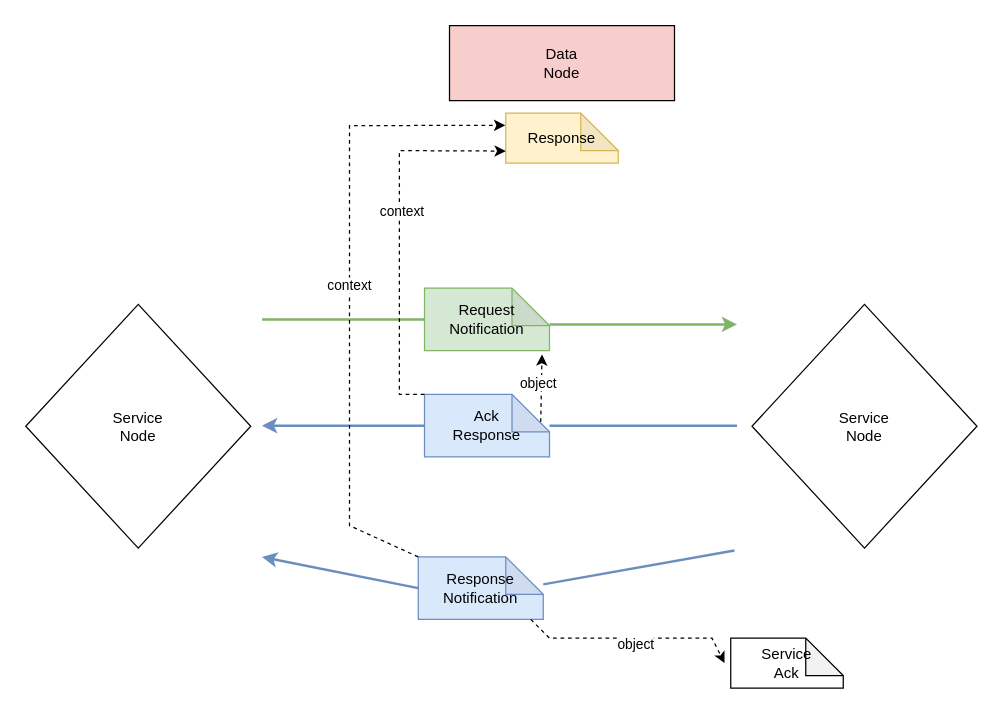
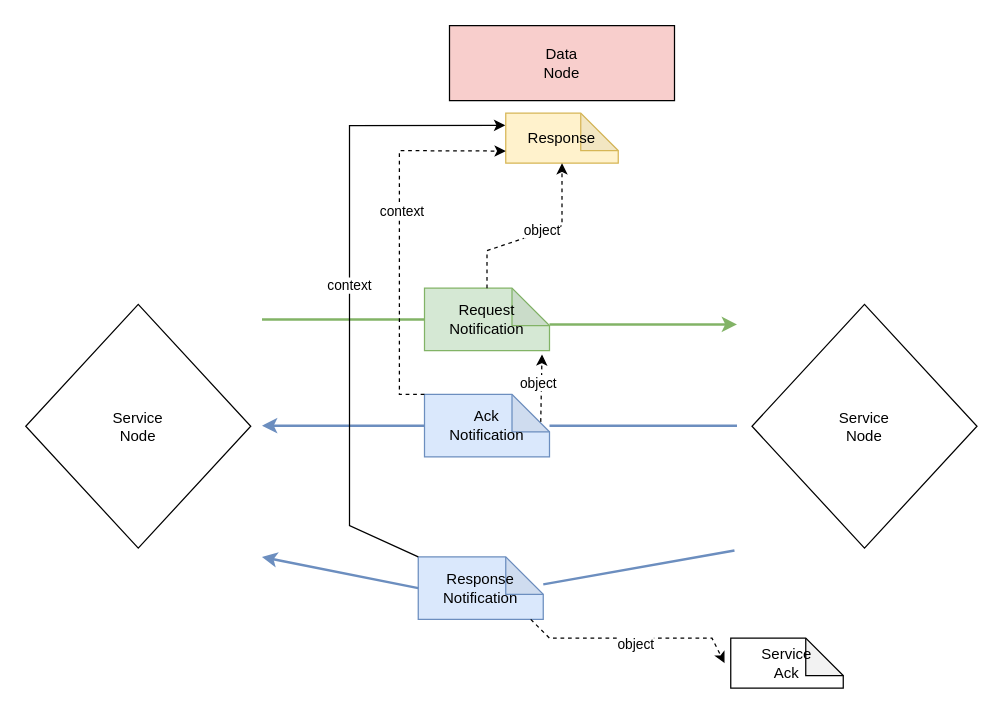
none -> (532, 235)
(487, 426) -> (487, 426)
(349, 446) -> (349, 446)
